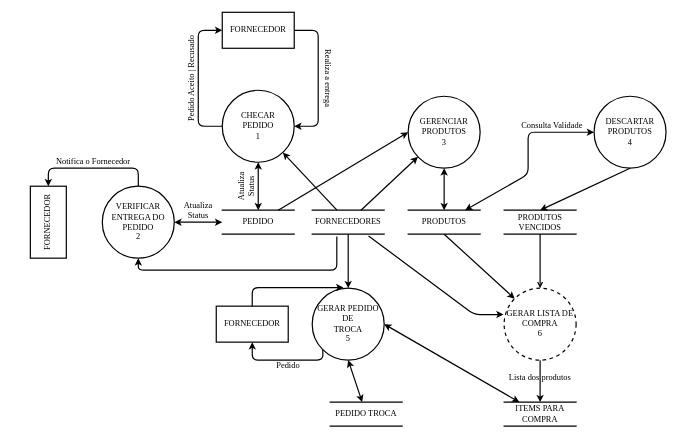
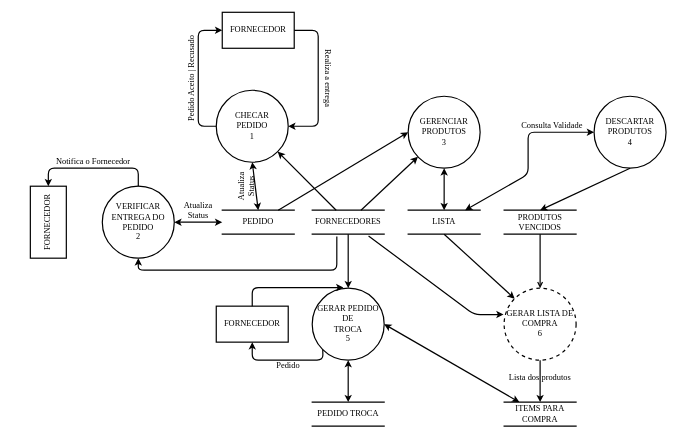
(258, 126) -> (252, 126)
(444, 222) -> (444, 222)
(366, 414) -> (348, 414)
